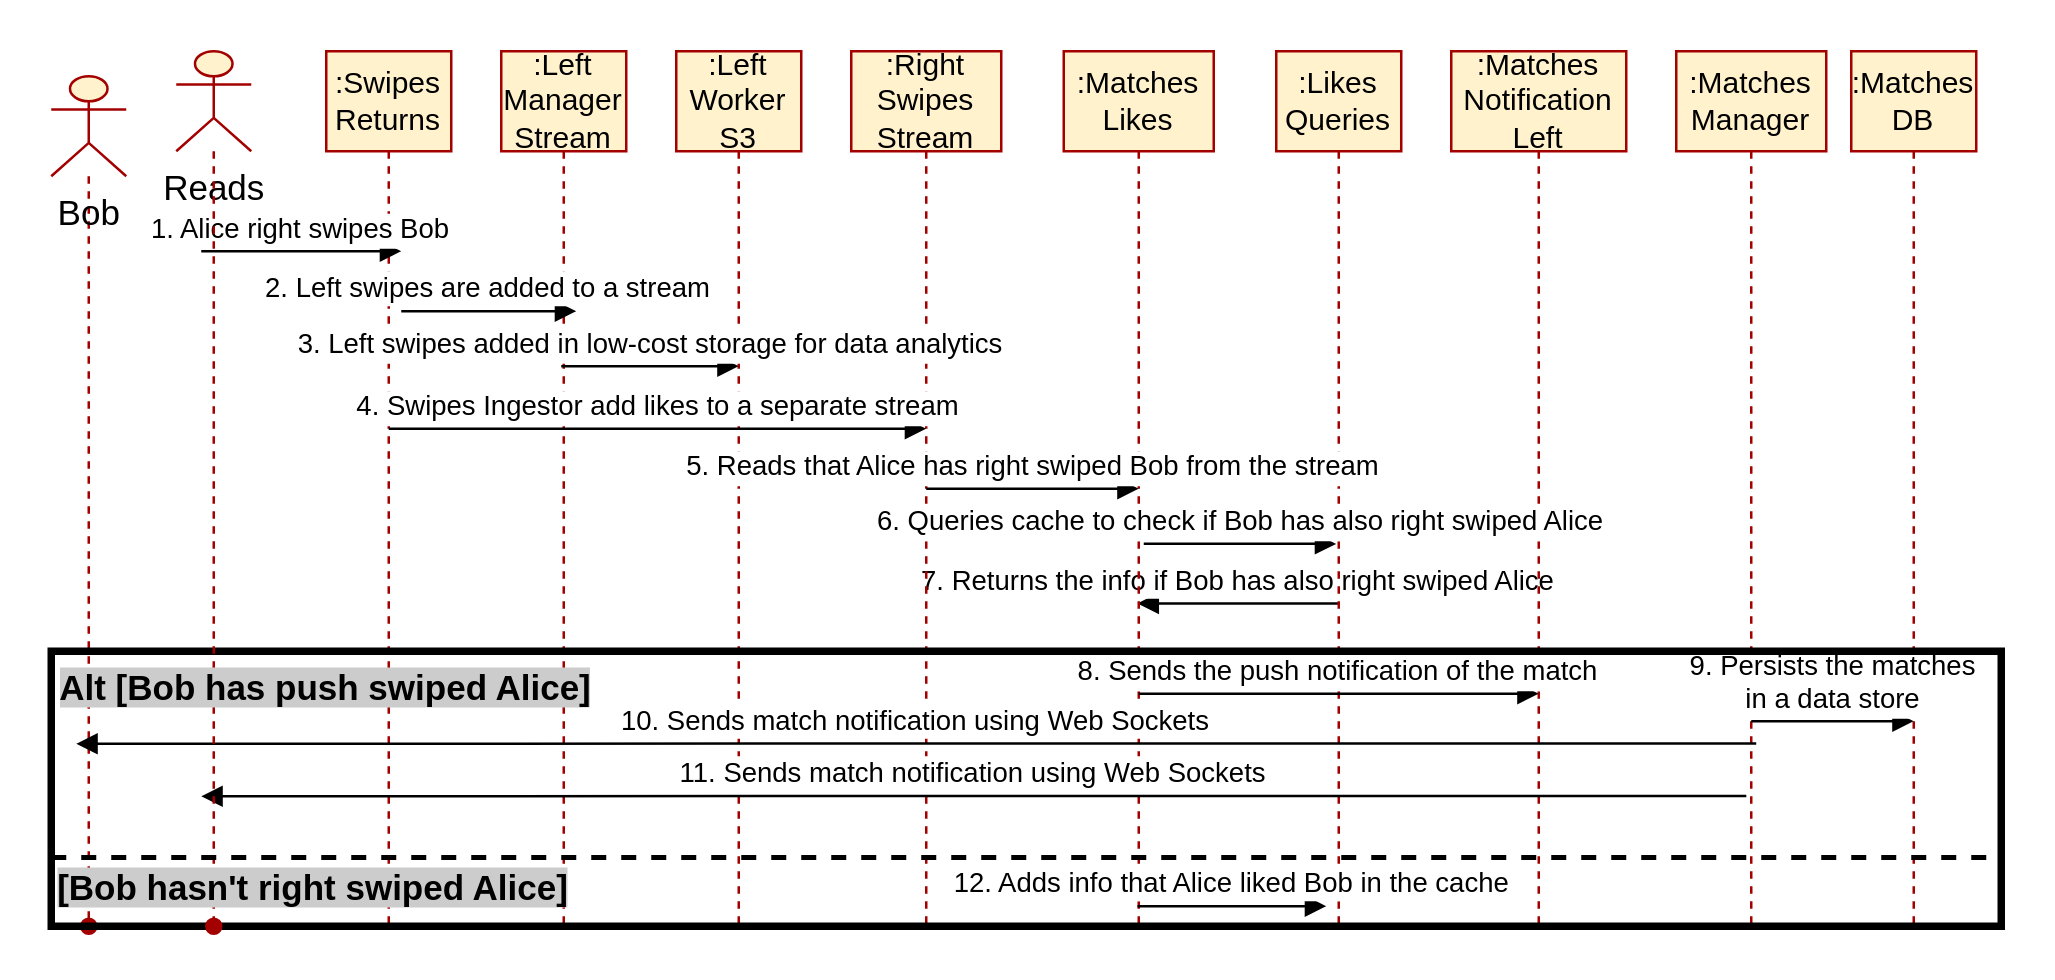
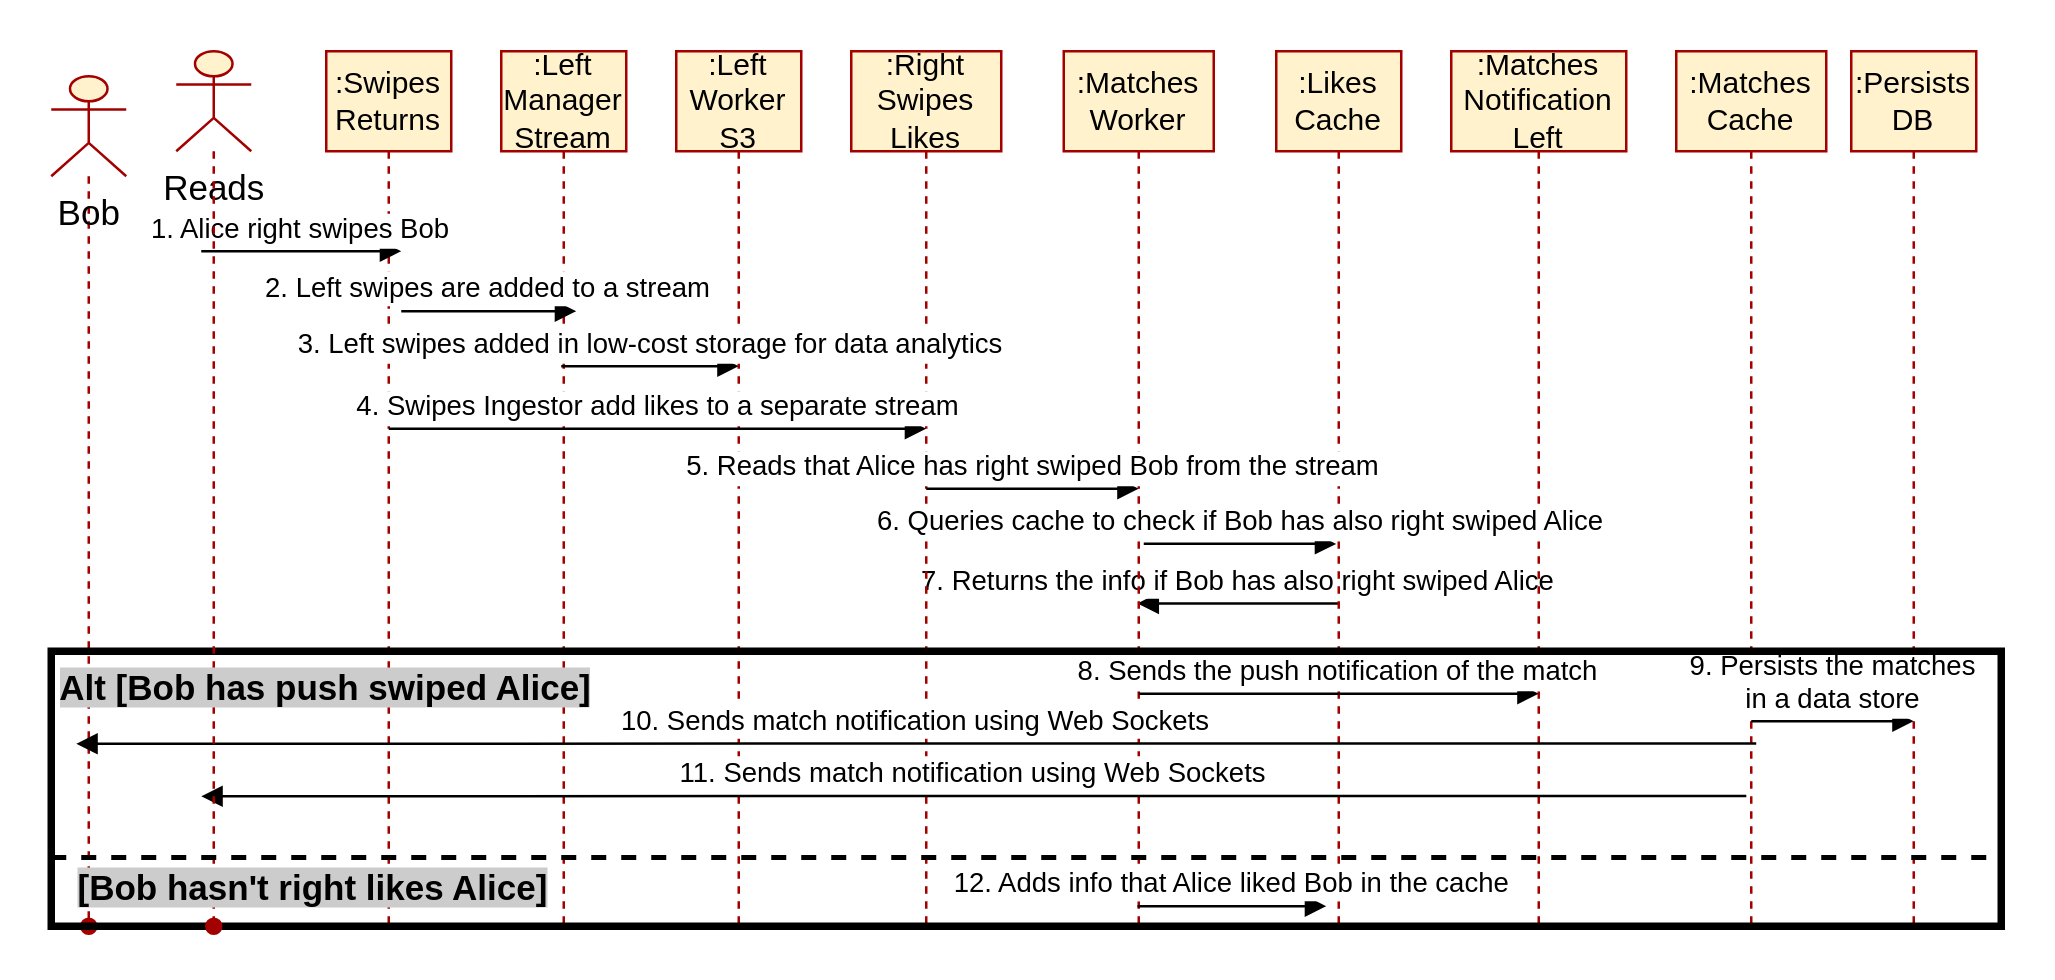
(926, 101) -> (926, 101)
(1139, 101) -> (1139, 101)
(1339, 101) -> (1339, 101)
(1751, 101) -> (1751, 101)
(1914, 101) -> (1914, 101)
(314, 889) -> (314, 889)
